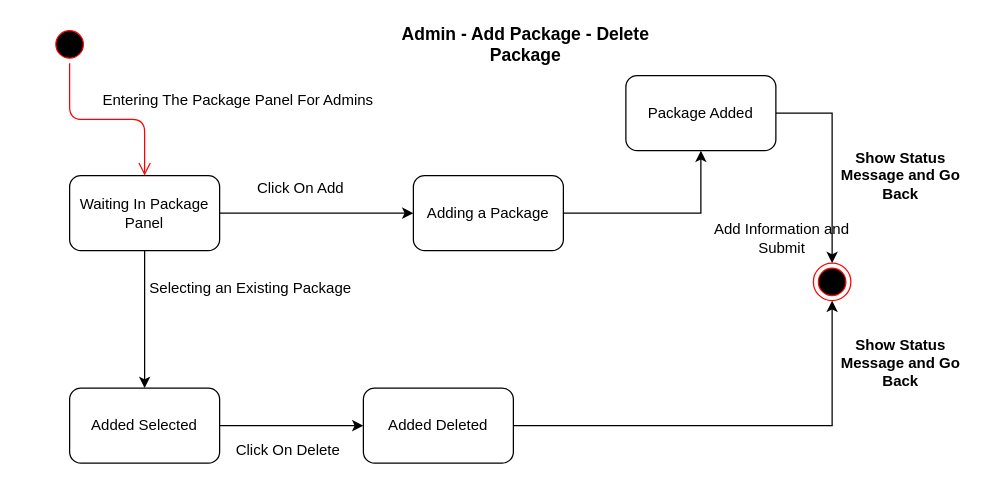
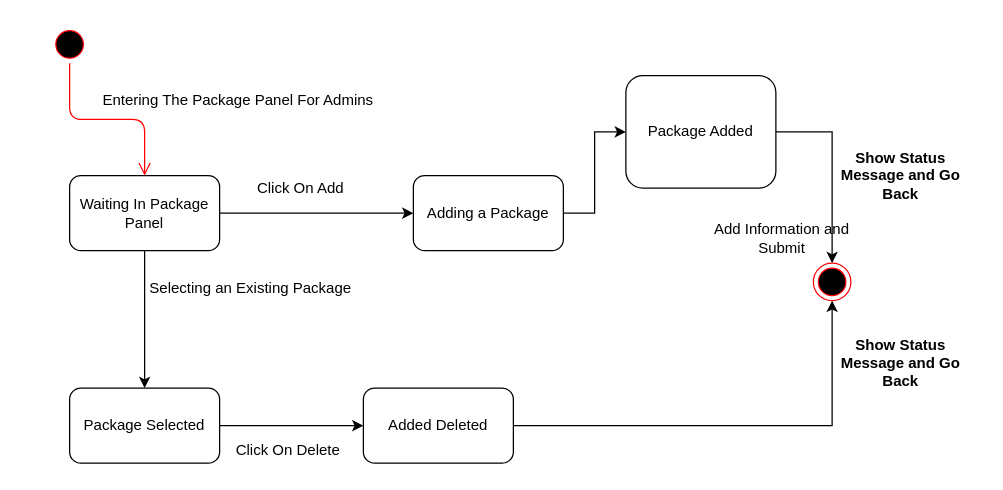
(526, 44) -> none
(701, 113) -> (701, 132)
(144, 426) -> (144, 426)
